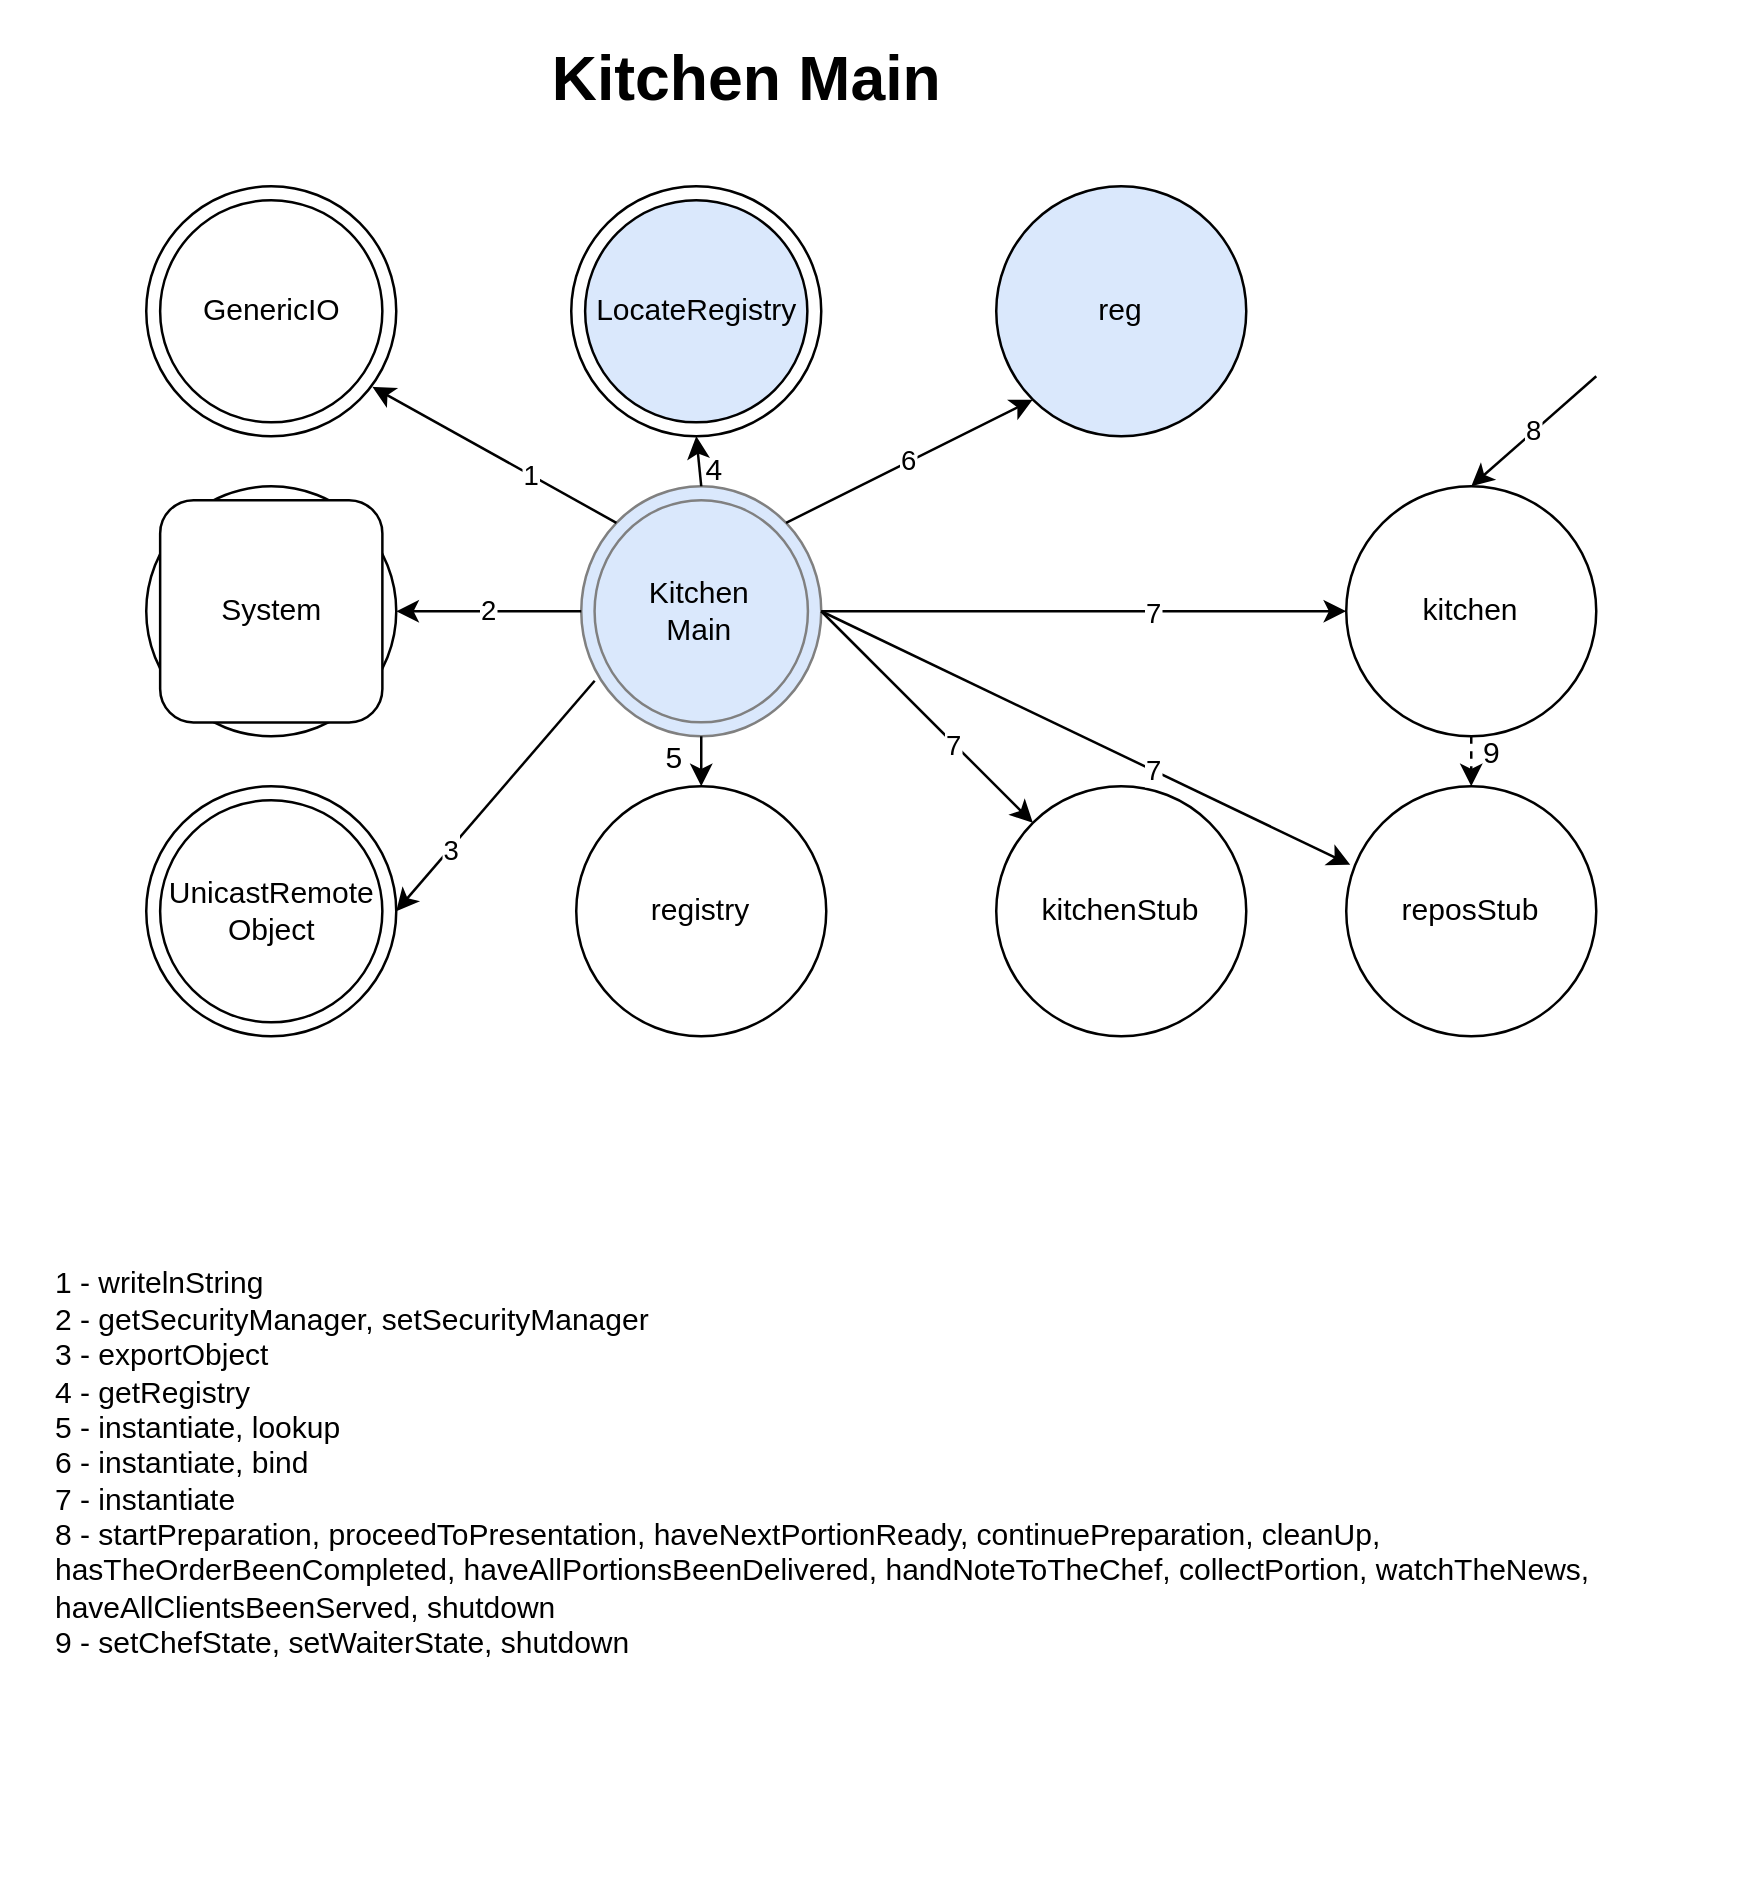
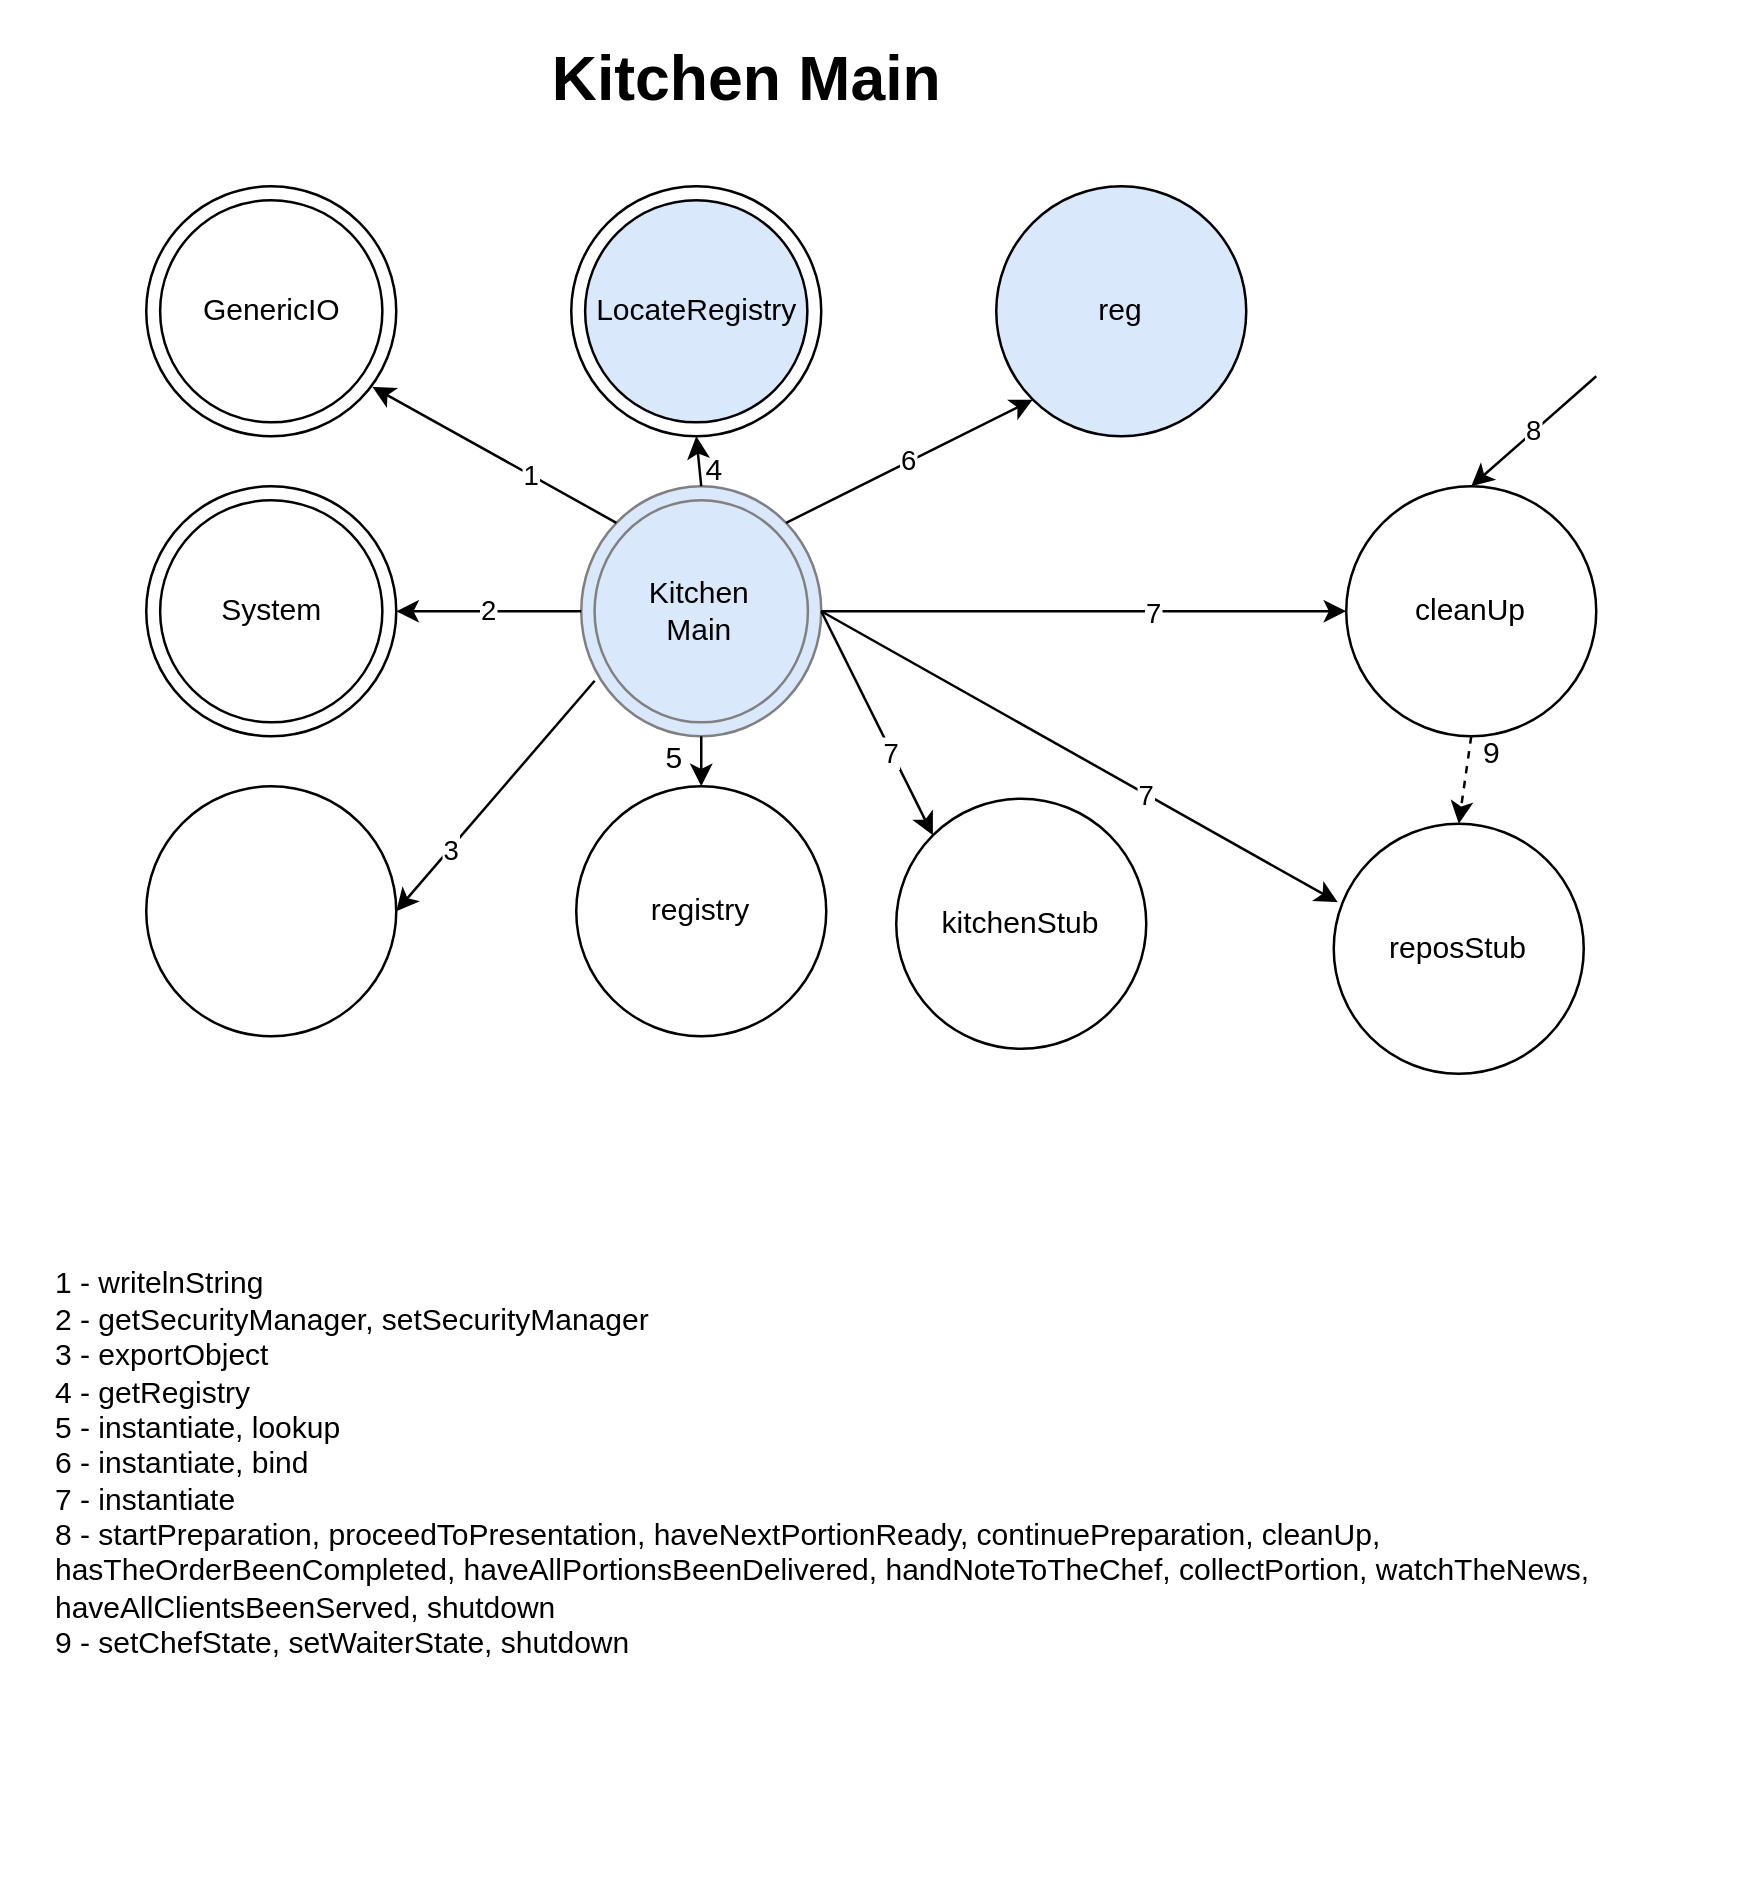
(271, 611) -> (271, 611)
(1471, 611) -> (1471, 611)
(271, 911) -> none
(1121, 911) -> (1021, 924)
(1471, 911) -> (1459, 949)
